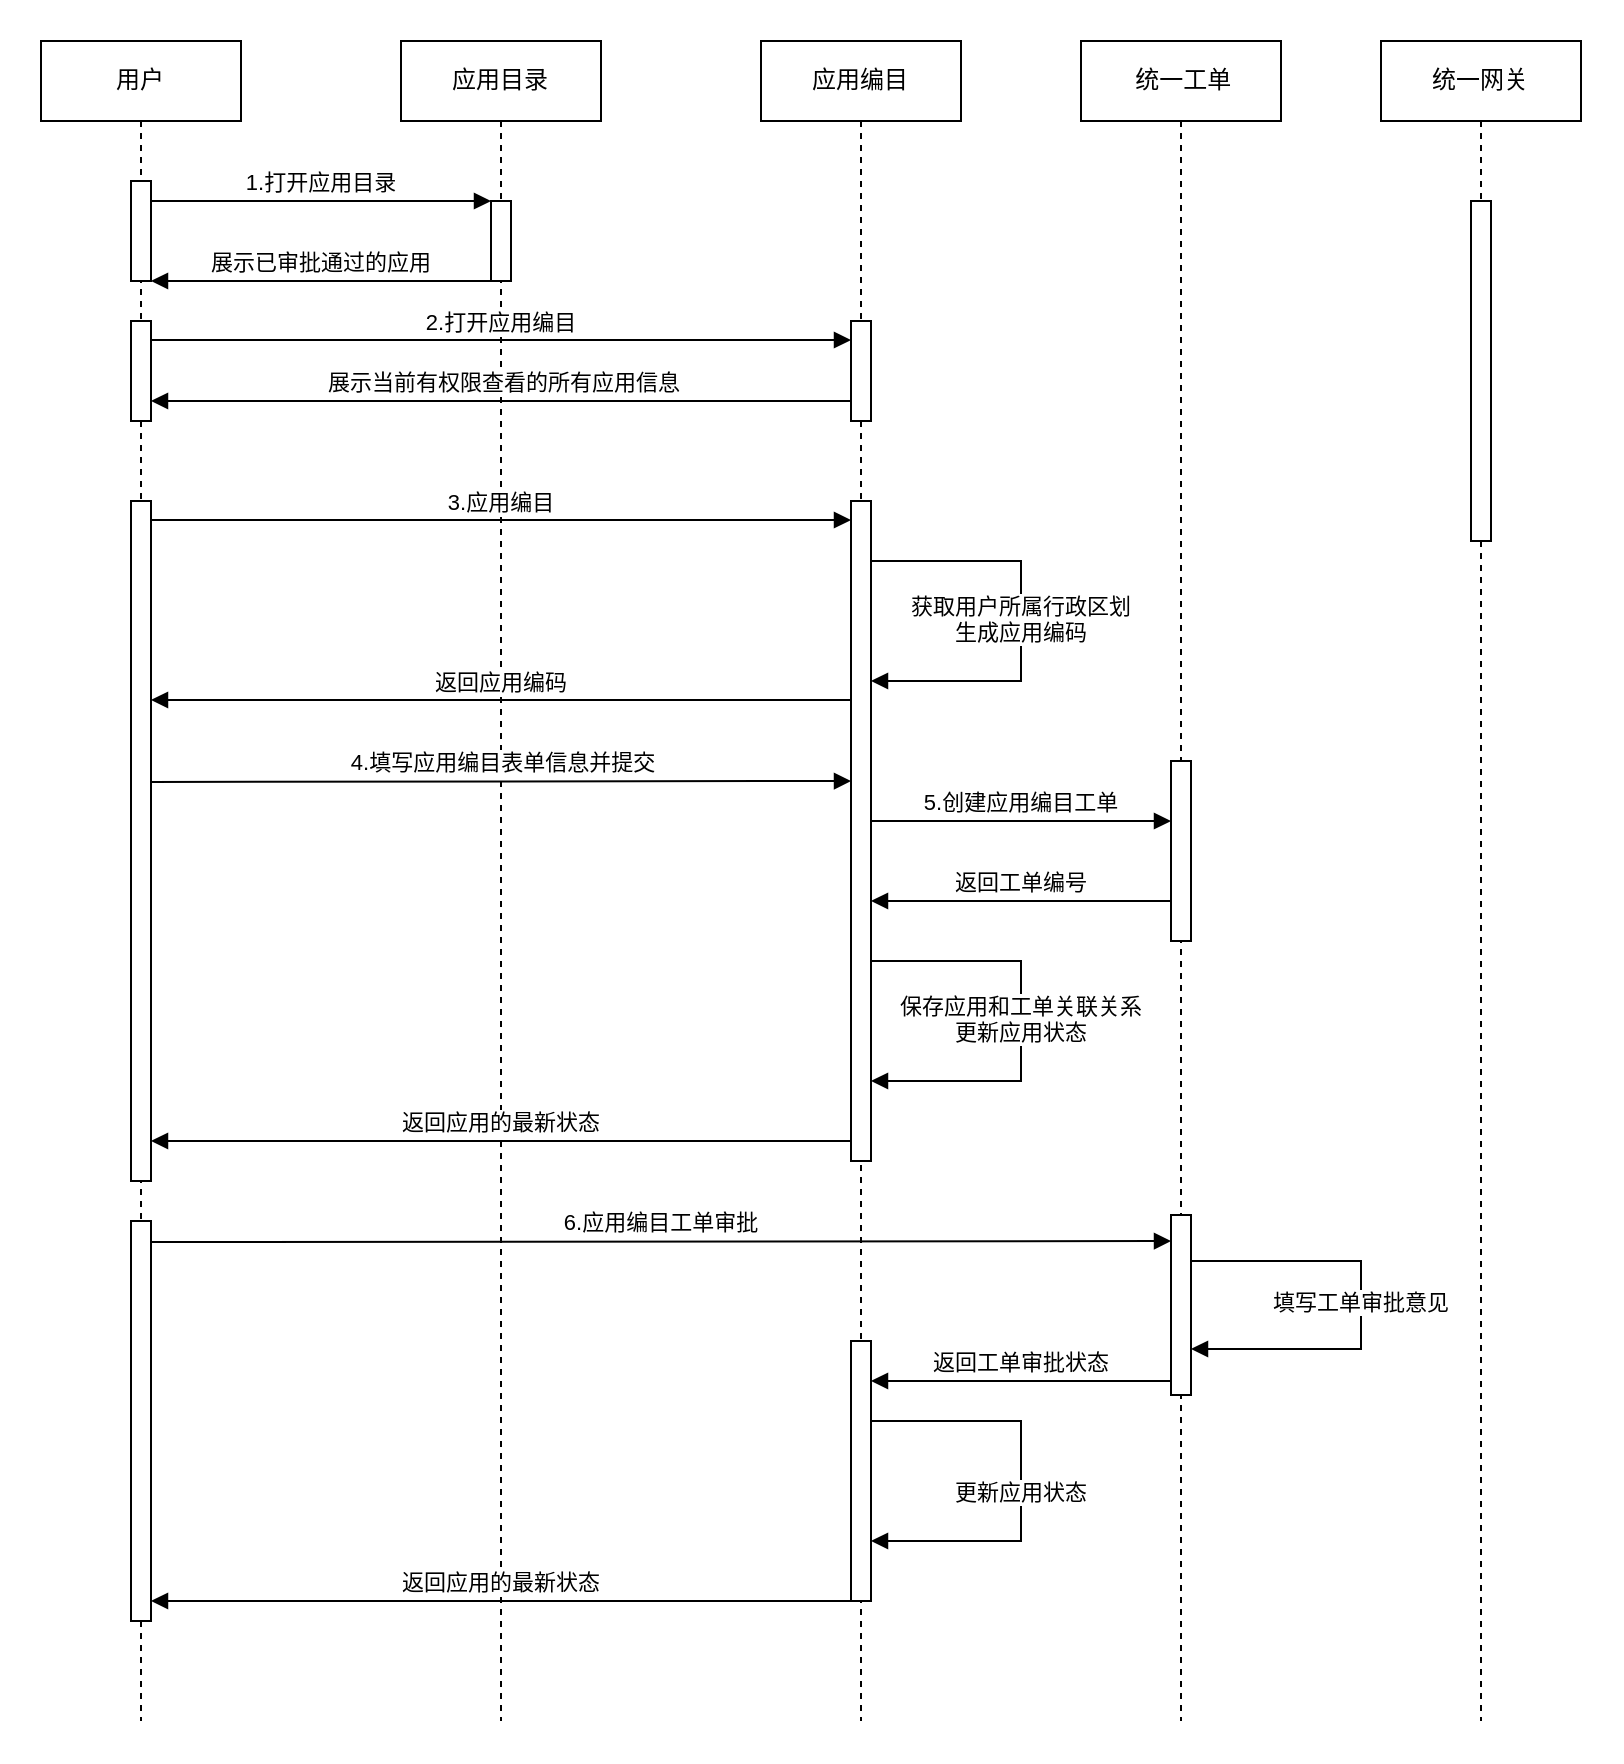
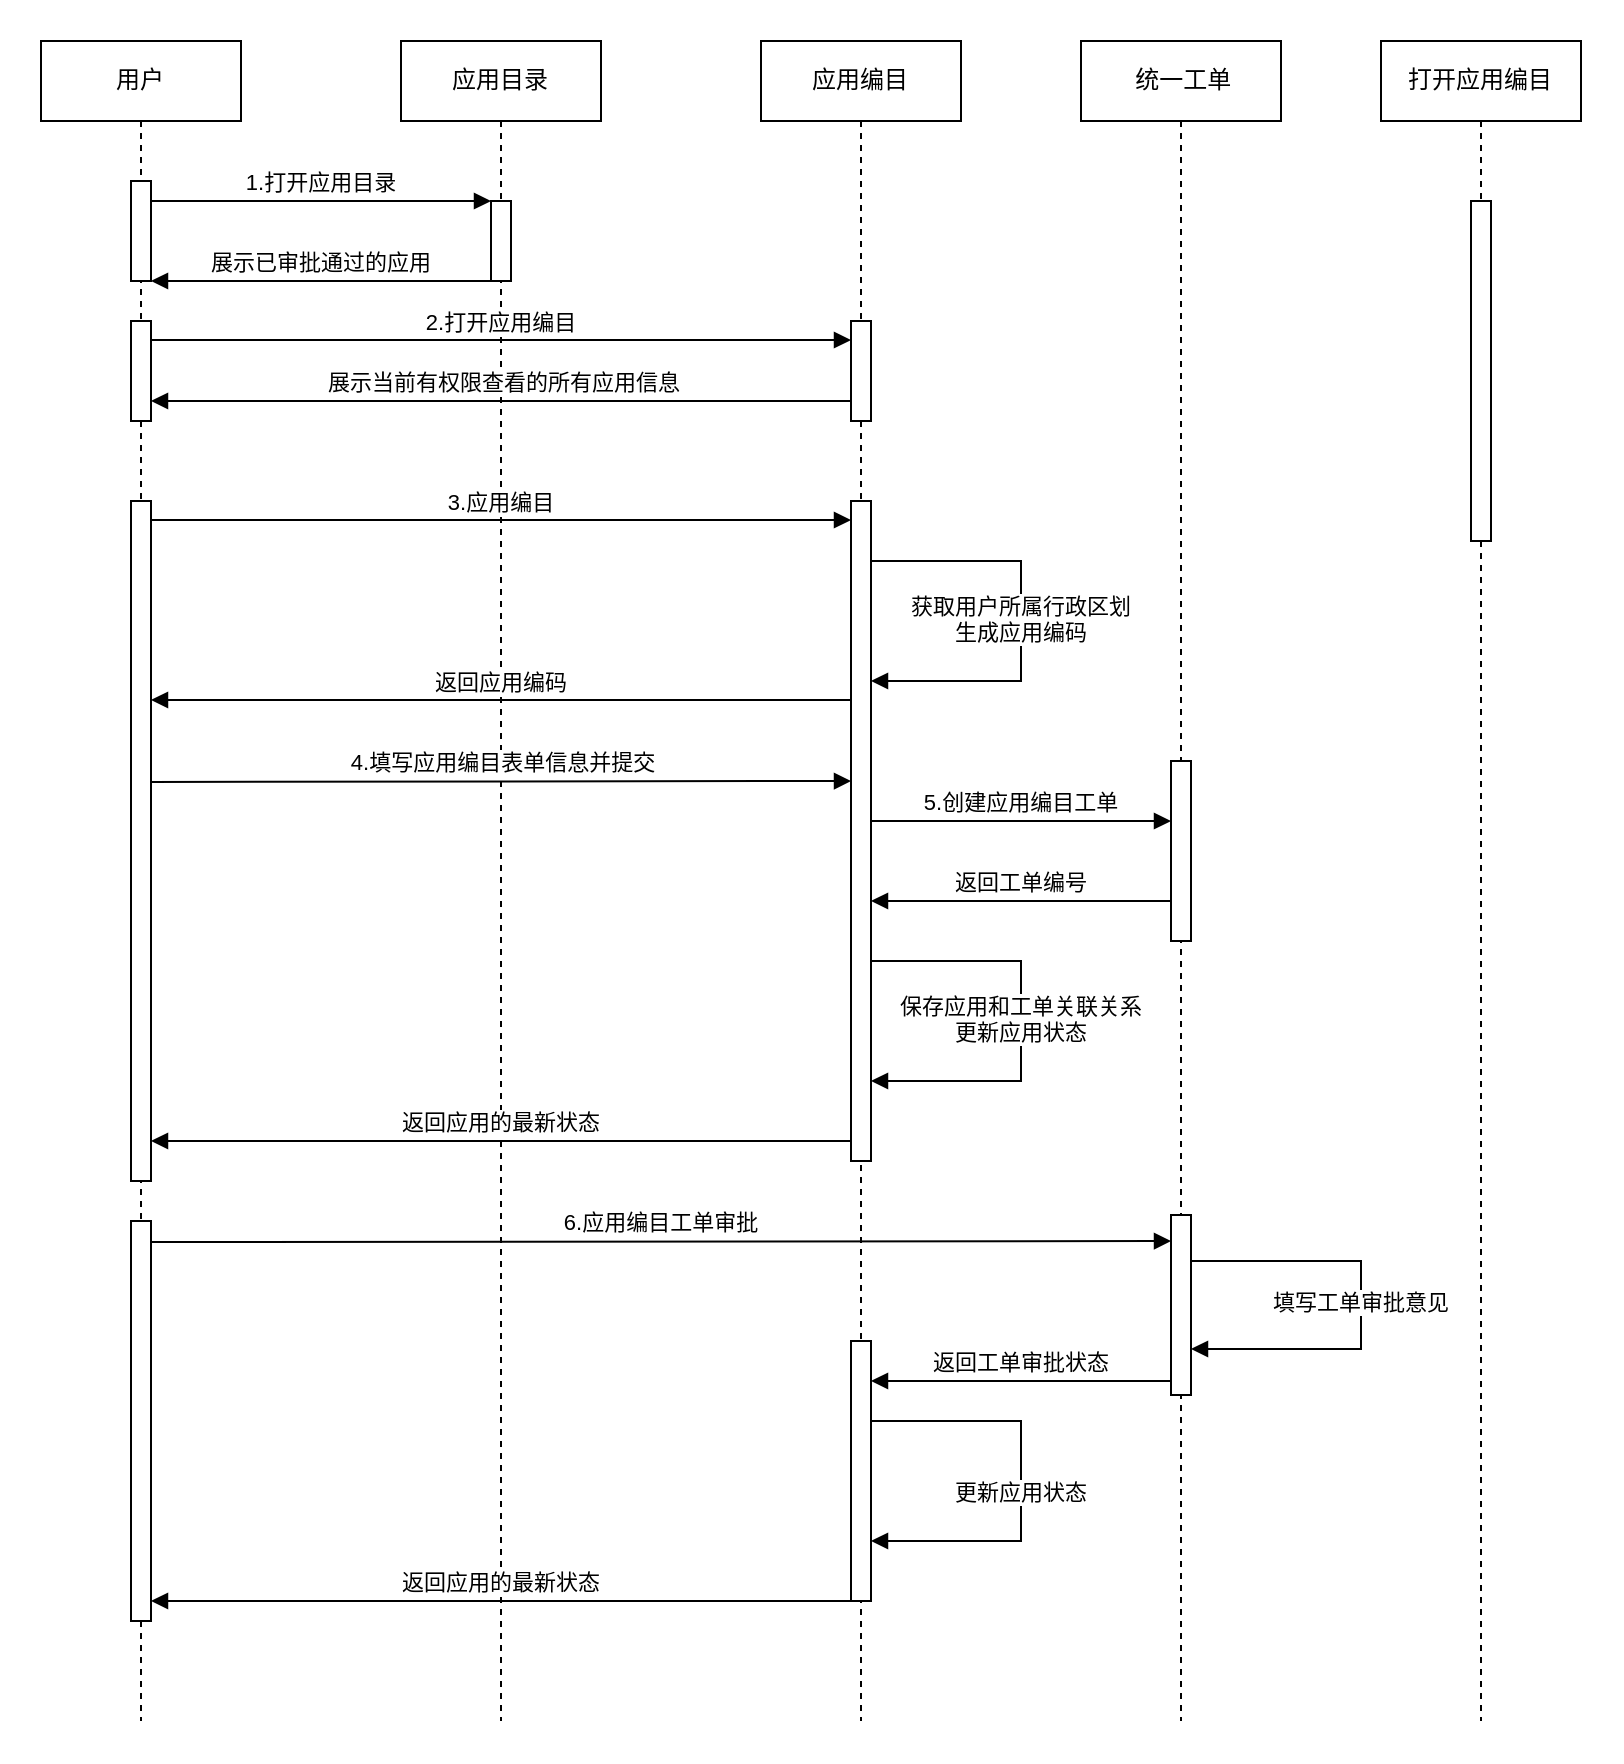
(1481, 81) -> (1481, 81)
